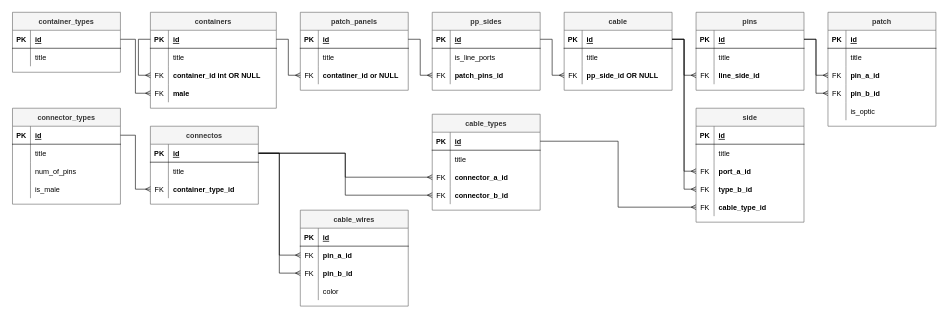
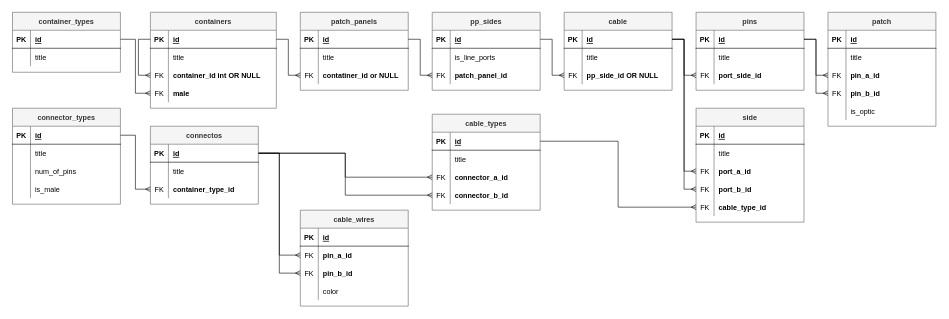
(479, 76) -> (481, 76)
(739, 76) -> (741, 76)
(736, 190) -> (736, 190)
